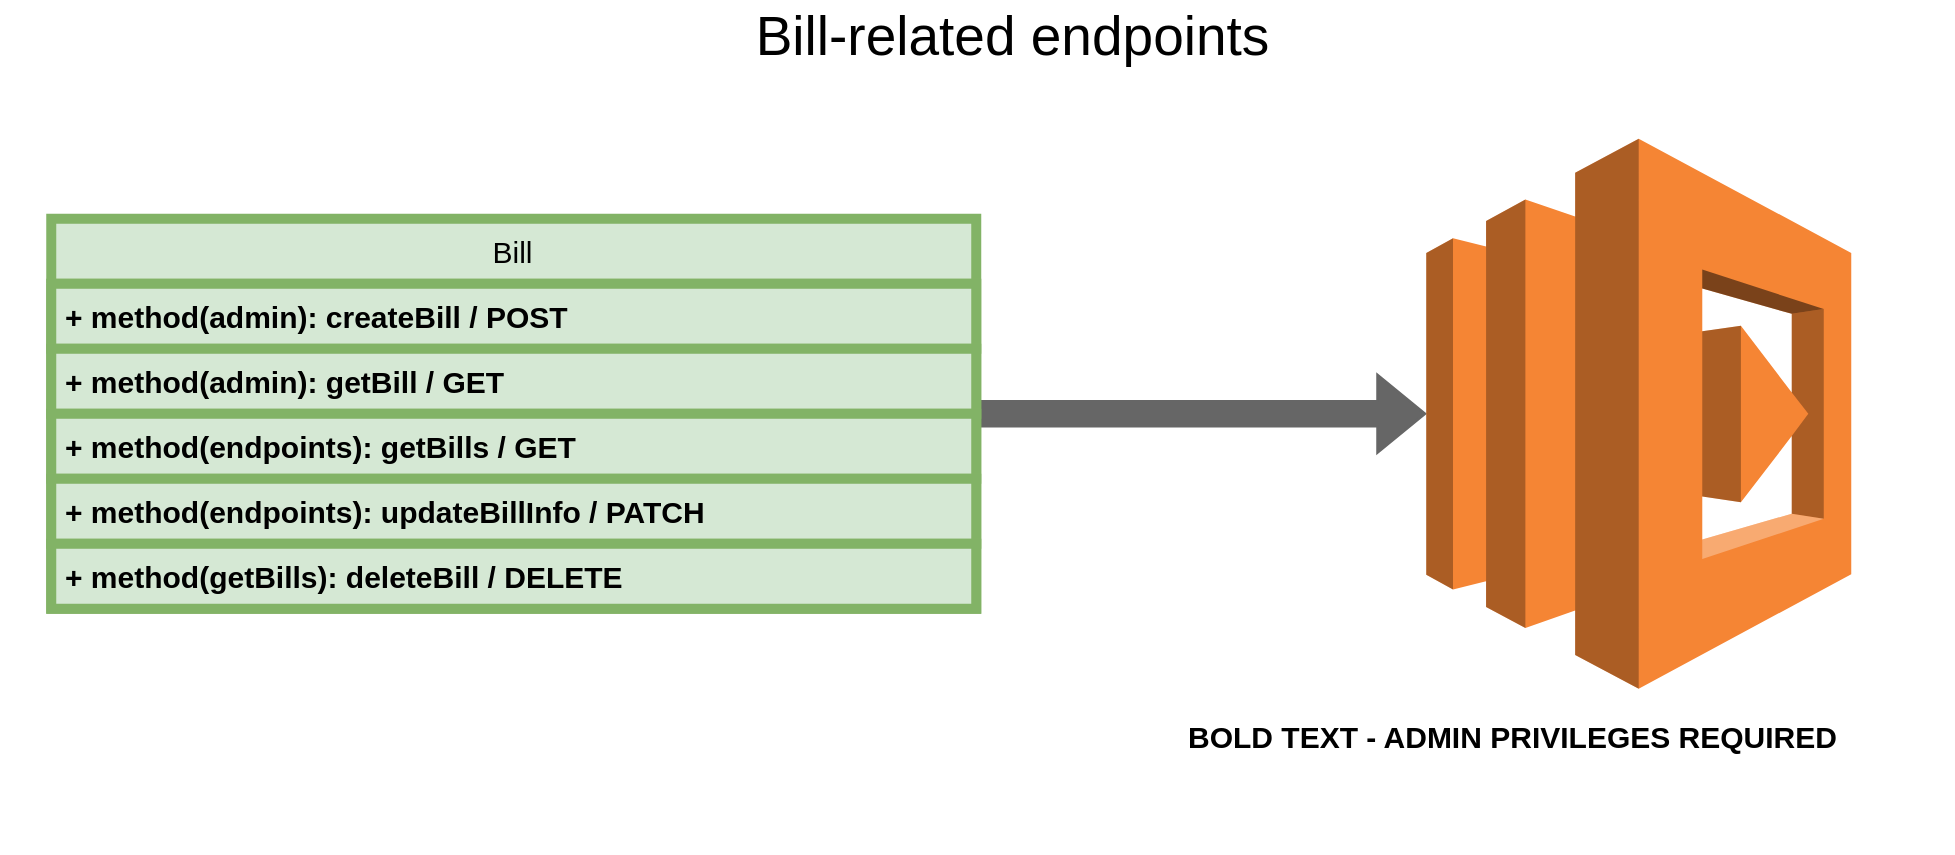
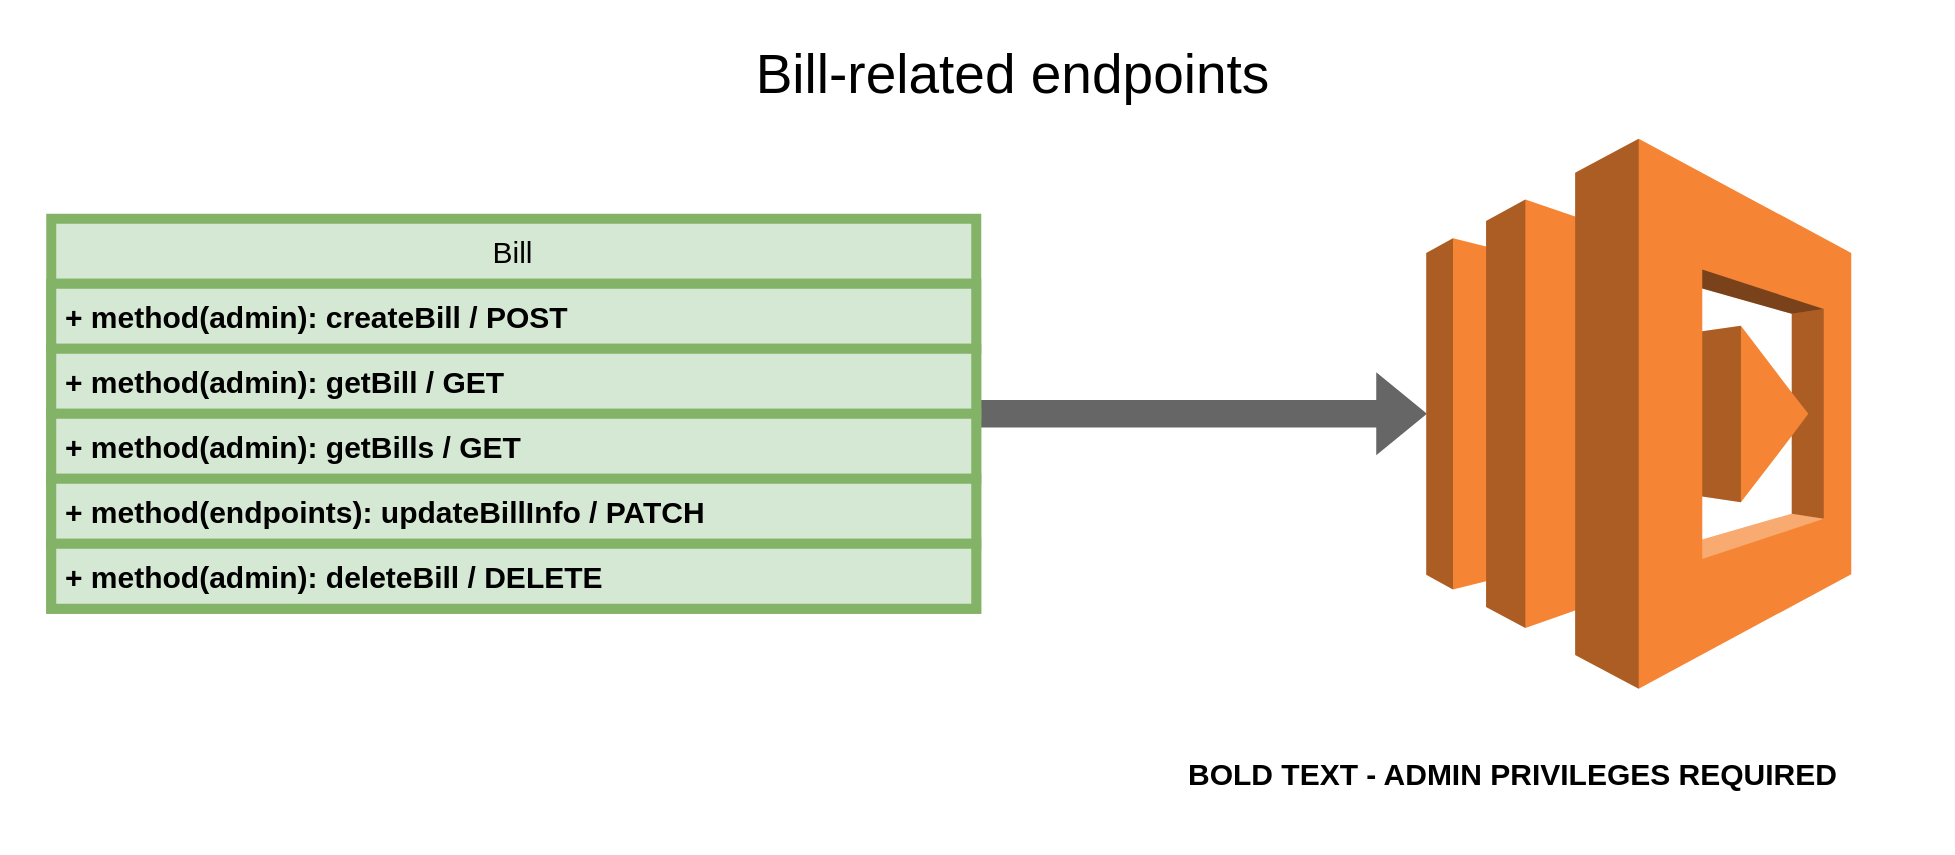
(1014, 39) -> (1014, 76)
(324, 448) -> (290, 448)
(346, 578) -> (328, 578)
(1514, 739) -> (1514, 776)
